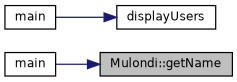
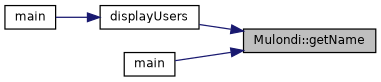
none -> (215, 27)
